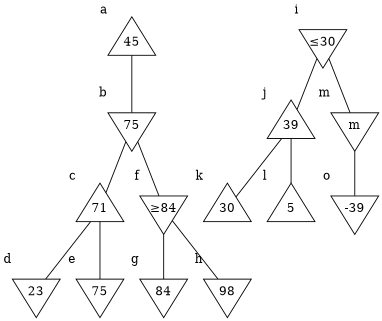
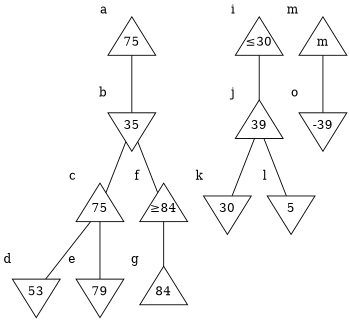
(132, 42) -> (132, 42)
(323, 42) -> (259, 42)
(339, 86) -> none
(132, 126) -> (132, 126)
(355, 126) -> (323, 42)
(100, 209) -> (100, 209)
(164, 209) -> (164, 209)
(227, 209) -> (227, 209)
(291, 209) -> (291, 209)
(36, 292) -> (36, 292)
(100, 292) -> (100, 292)
(164, 292) -> (164, 292)
(227, 292) -> none
